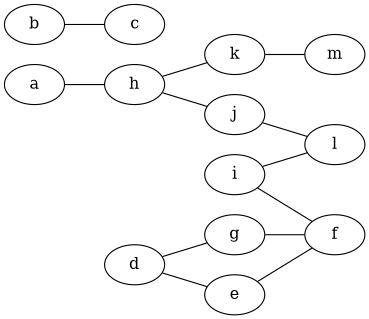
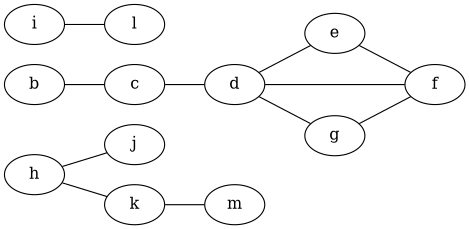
(34, 85) -> none
none -> (185, 85)
(285, 130) -> none
(285, 205) -> (335, 85)
